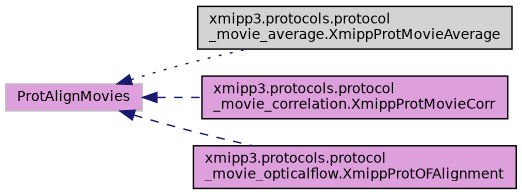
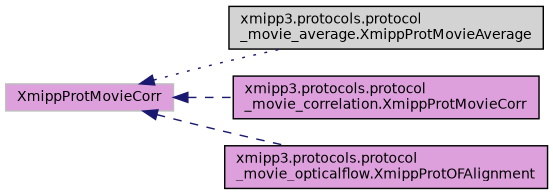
(74, 97) -> (90, 97)
